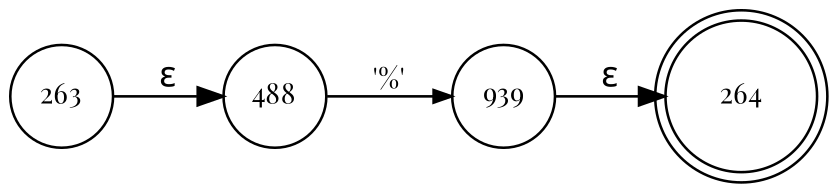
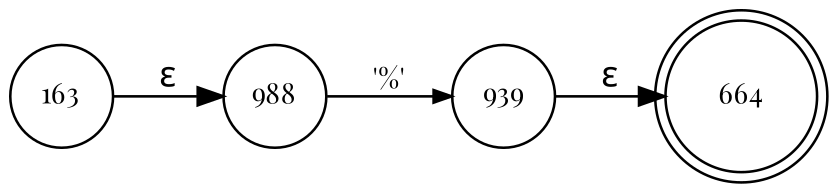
(62, 96) -> (62, 96)
(275, 96) -> (275, 96)
(741, 96) -> (741, 96)
